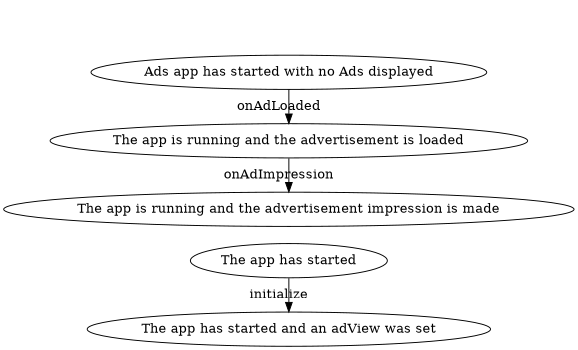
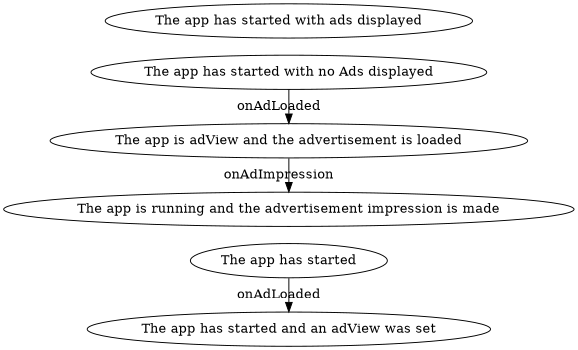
none -> (289, 21)
(289, 72) -> (289, 72)
(289, 141) -> (289, 141)
(279, 295) -> (279, 295)
